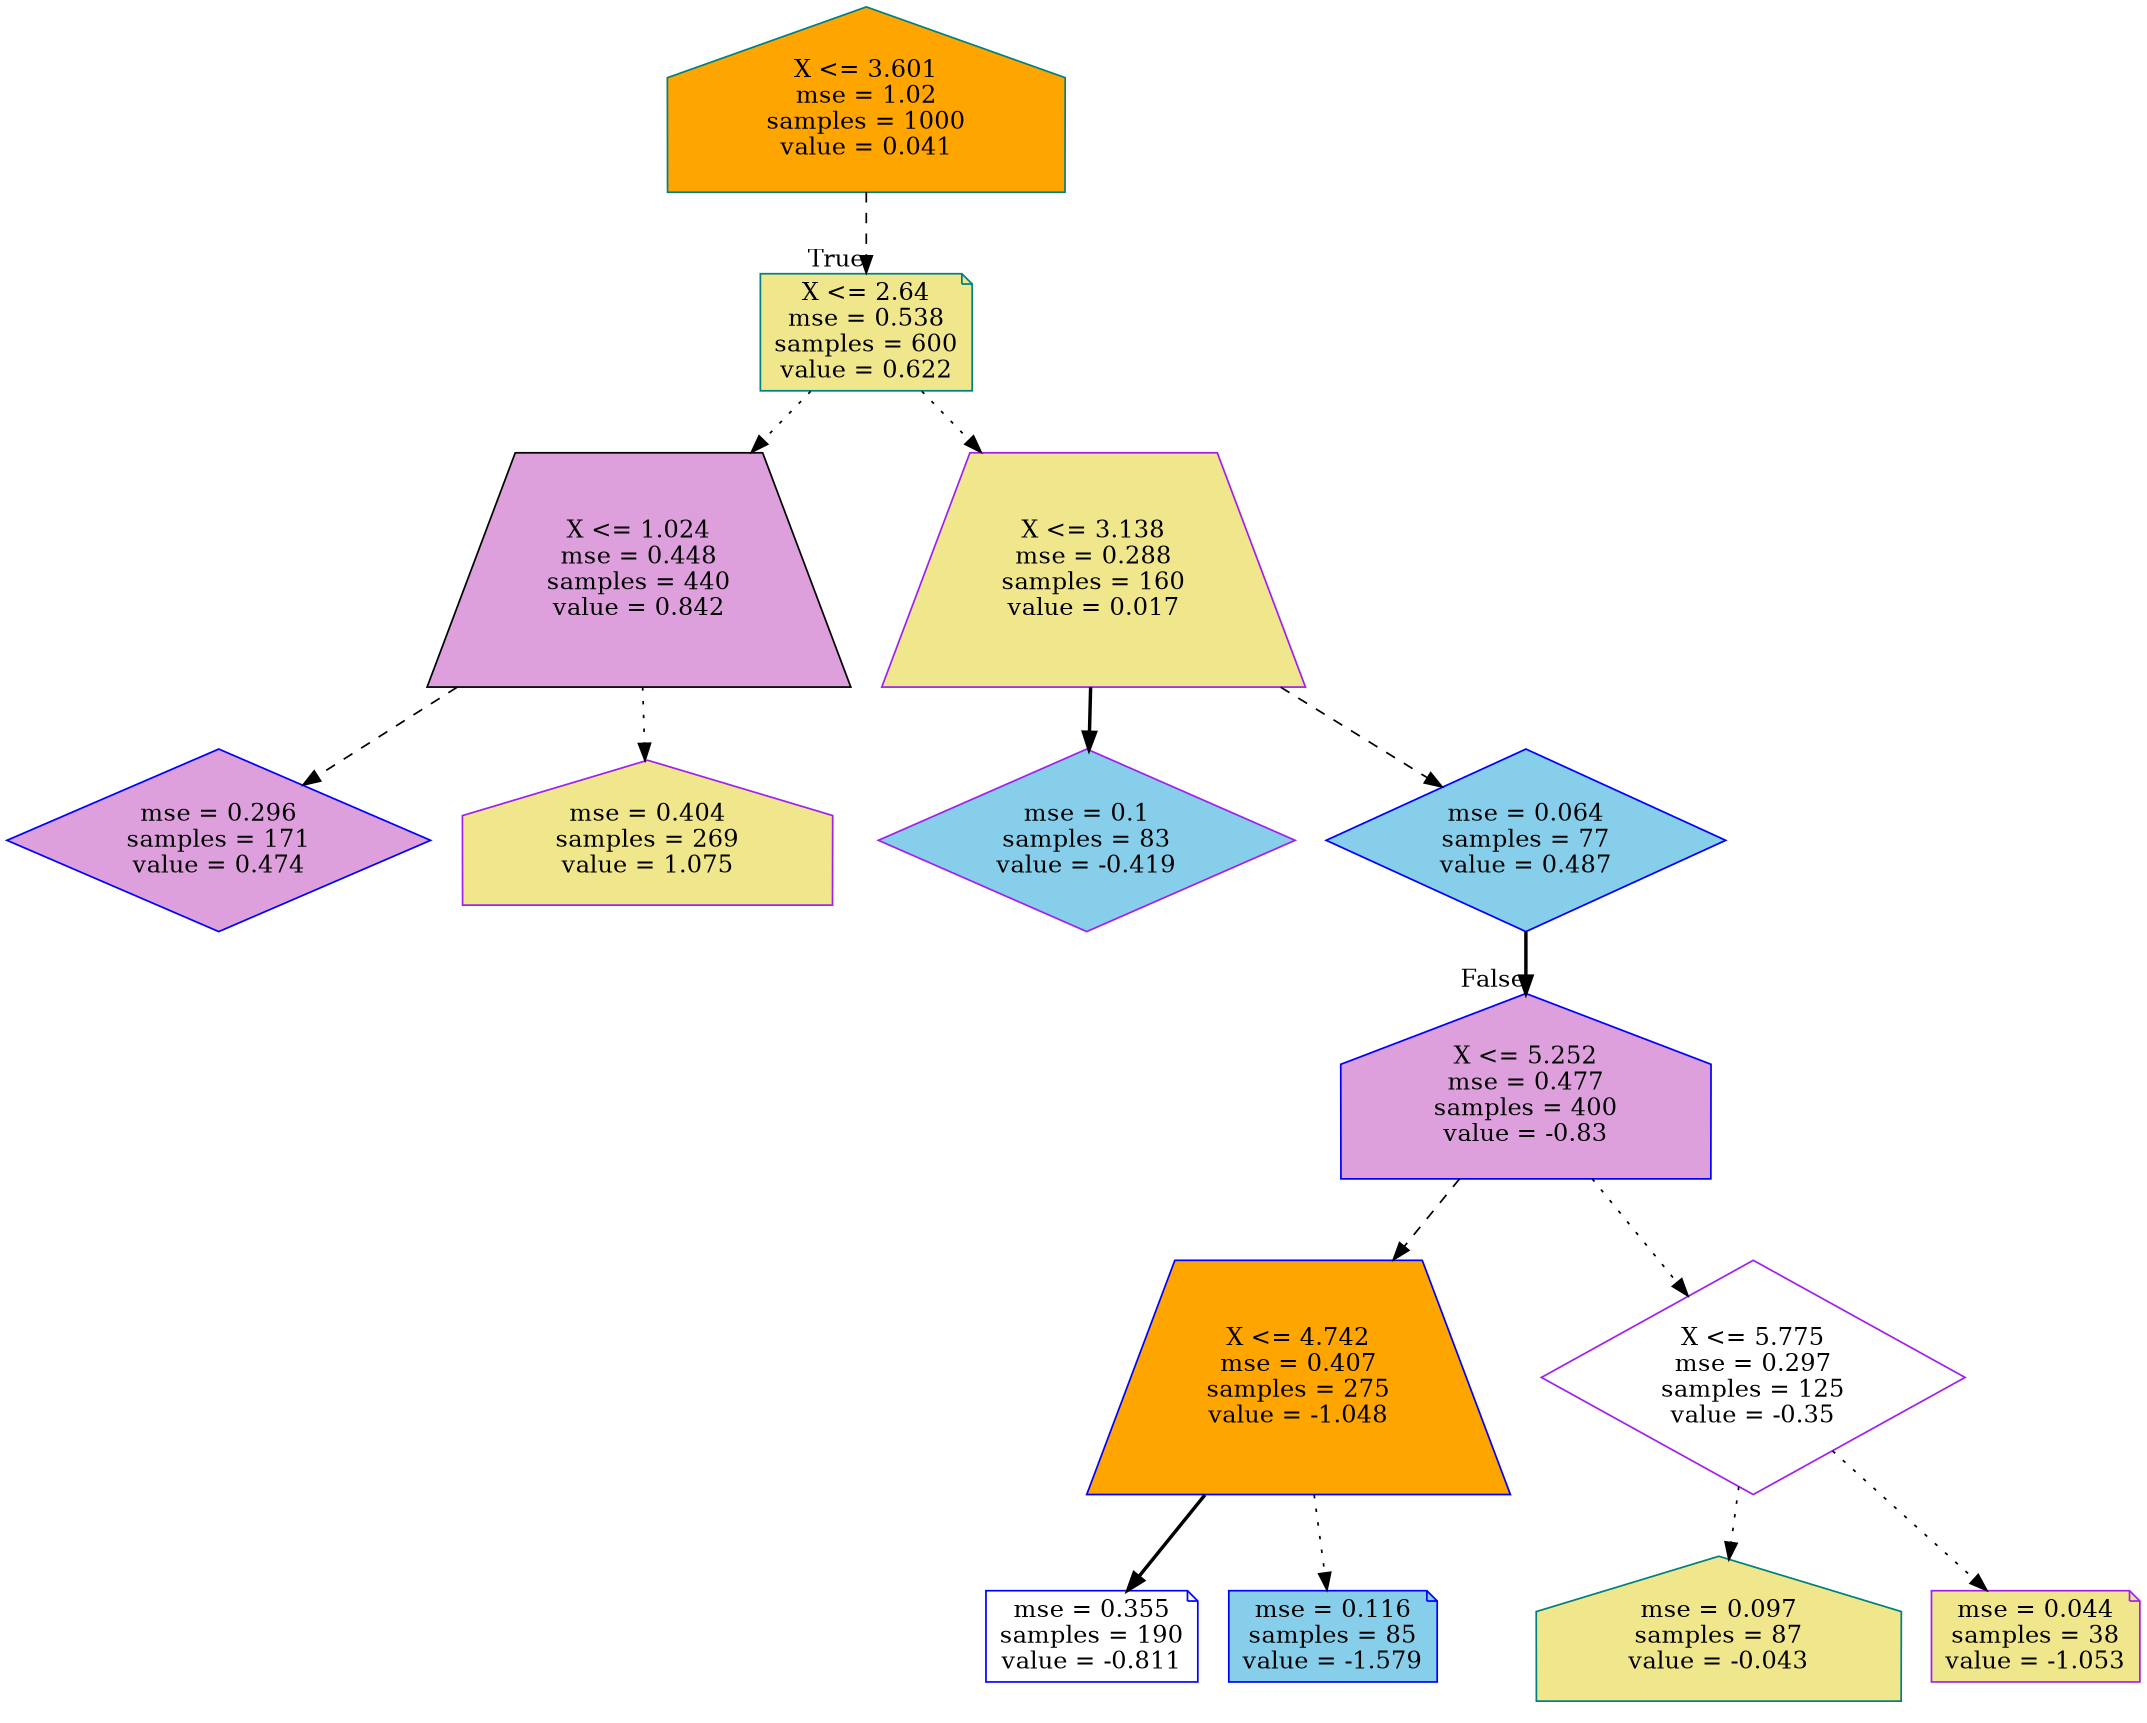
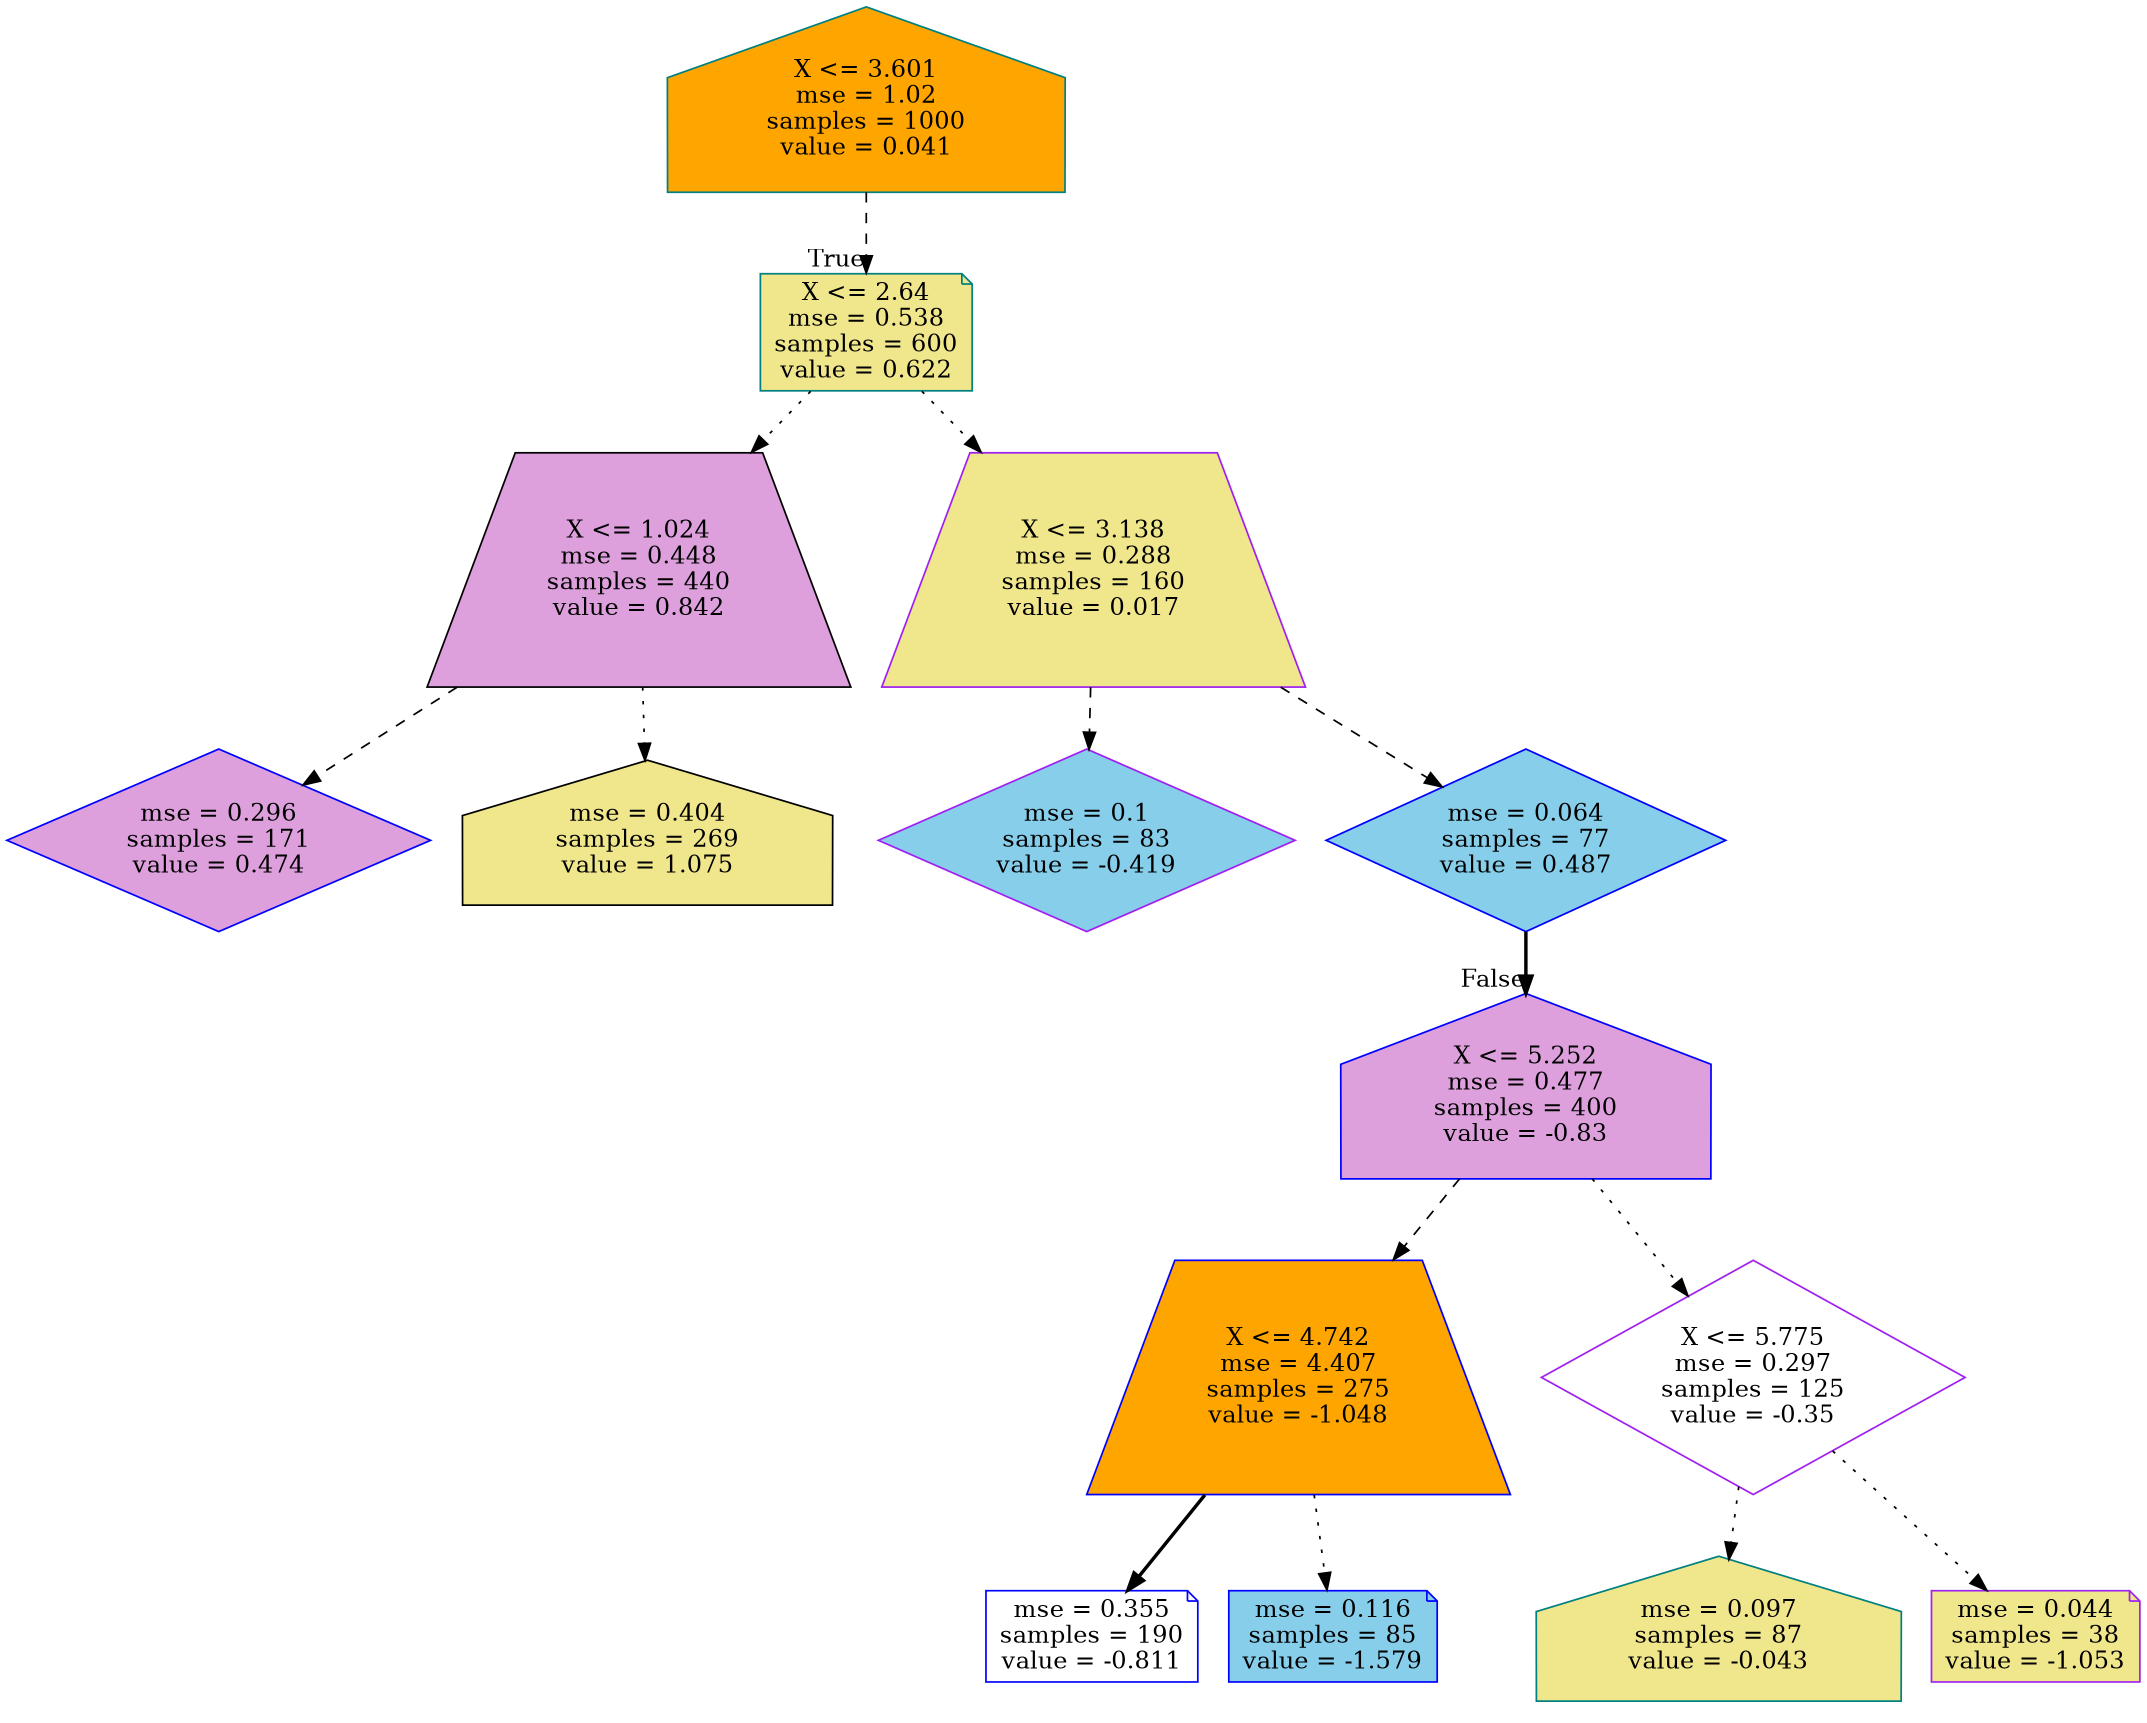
(1090, 710) -> (1090, 710)
(648, 840) -> (648, 840)
(1299, 1377) -> (1299, 1377)
